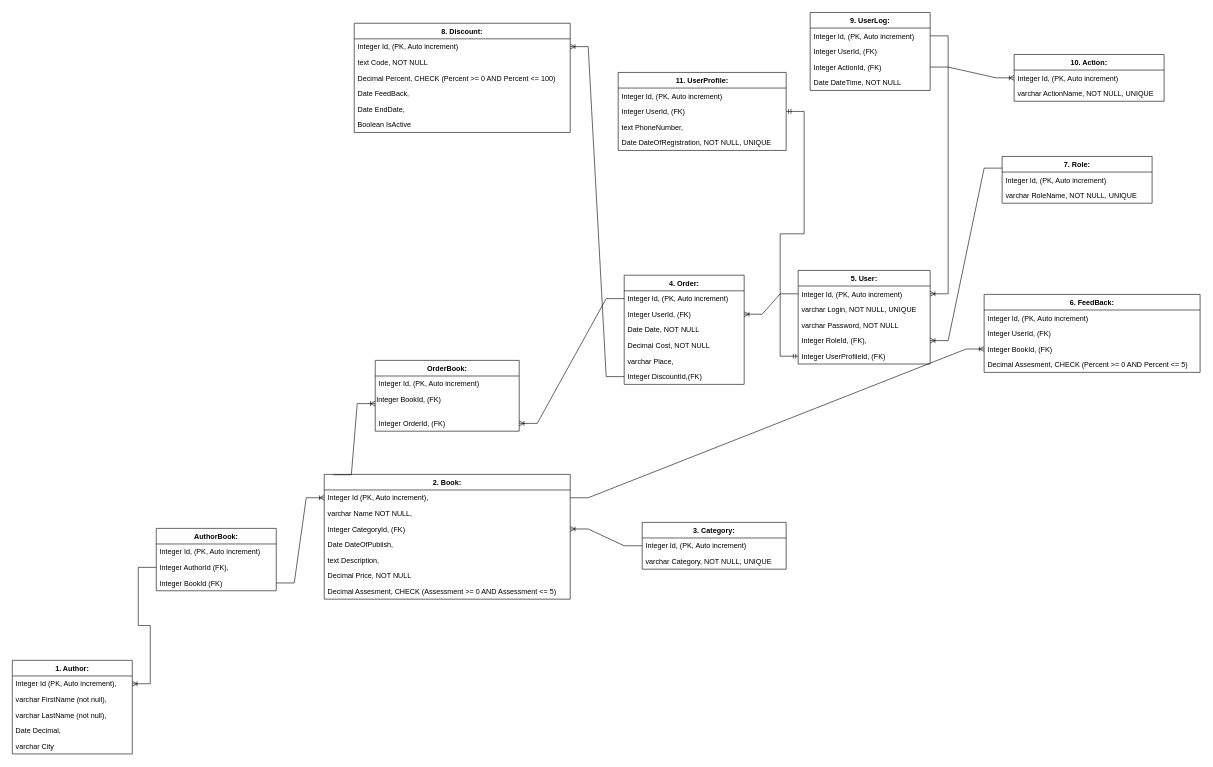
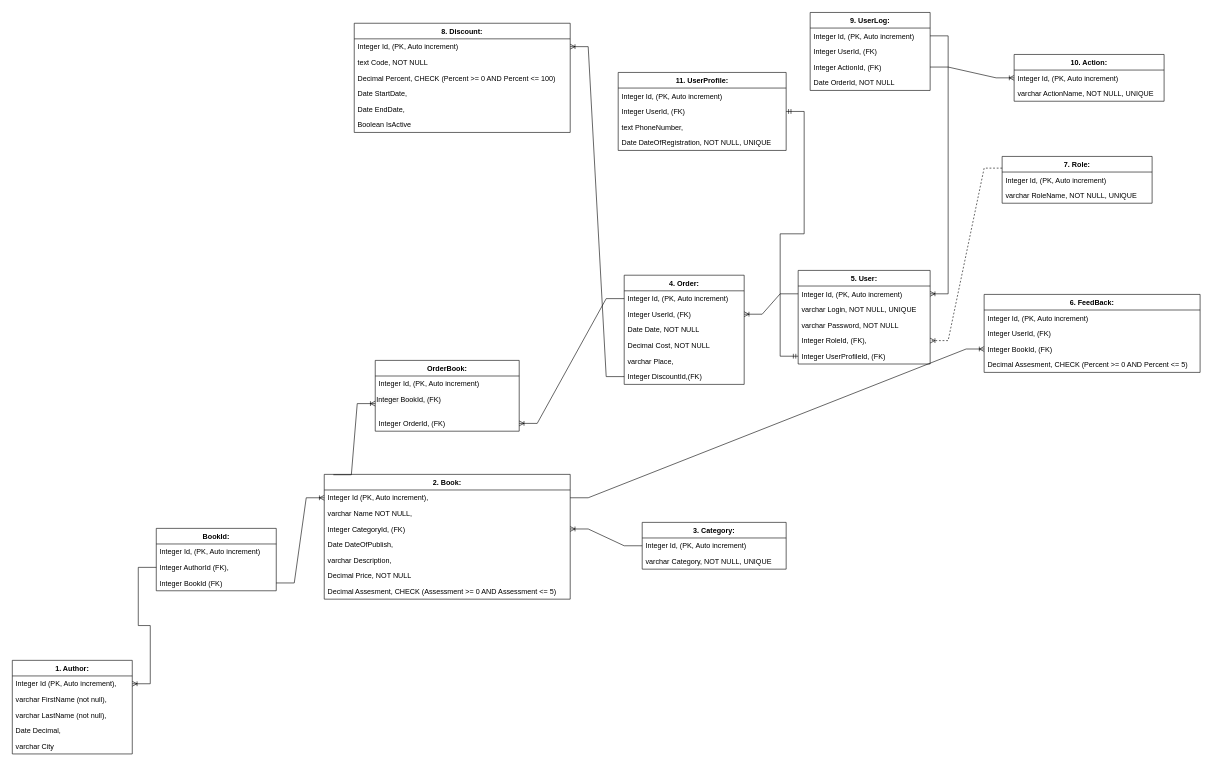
(855, 83) -> (854, 83)
(384, 94) -> (386, 94)
(967, 253) -> (967, 253)
(216, 536) -> (216, 536)
(358, 560) -> (364, 560)
